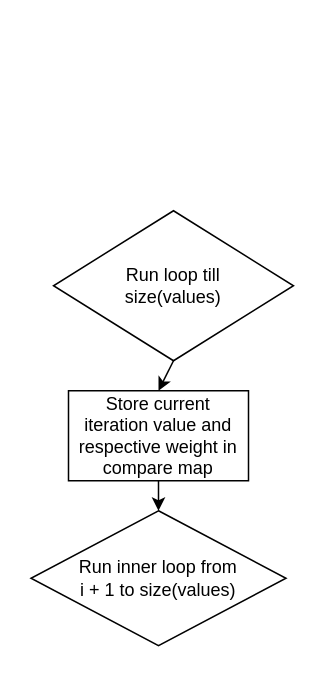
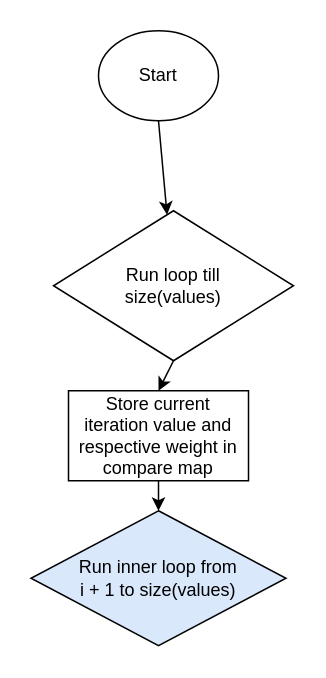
none -> (158, 76)
none -> (162, 163)
(158, 578) -> (158, 578)
